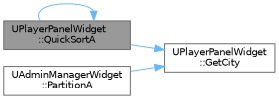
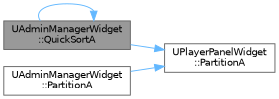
(67, 35) -> (67, 35)
(220, 58) -> (220, 58)
